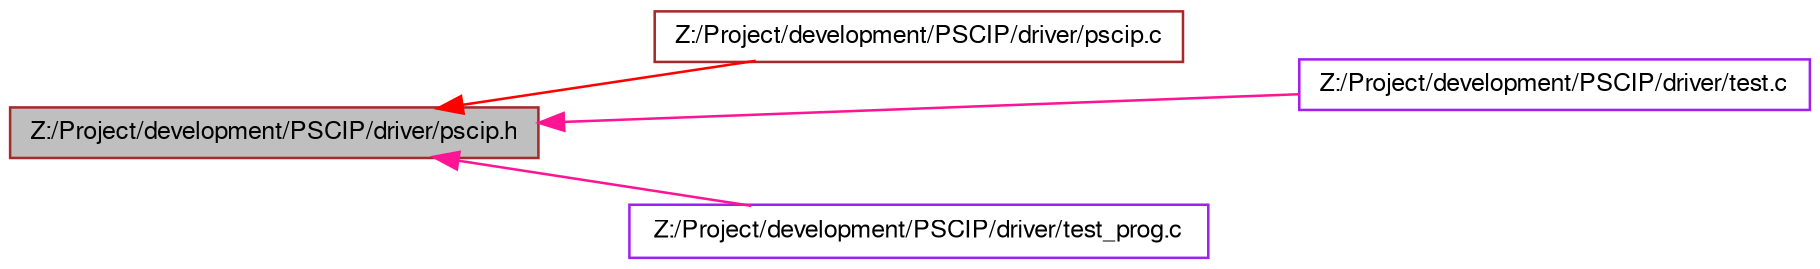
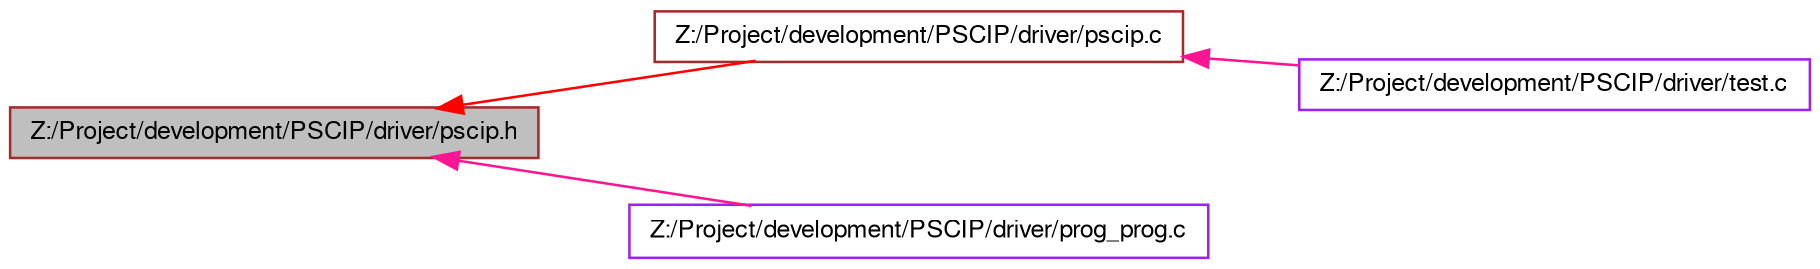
(932, 108) -> (1254, 62)
(919, 231) -> (919, 231)
